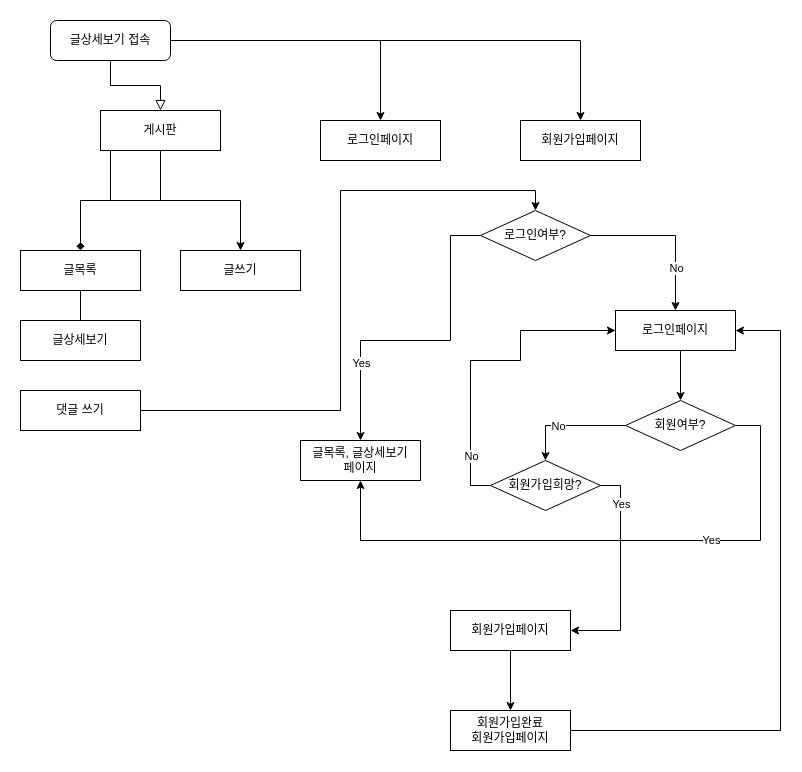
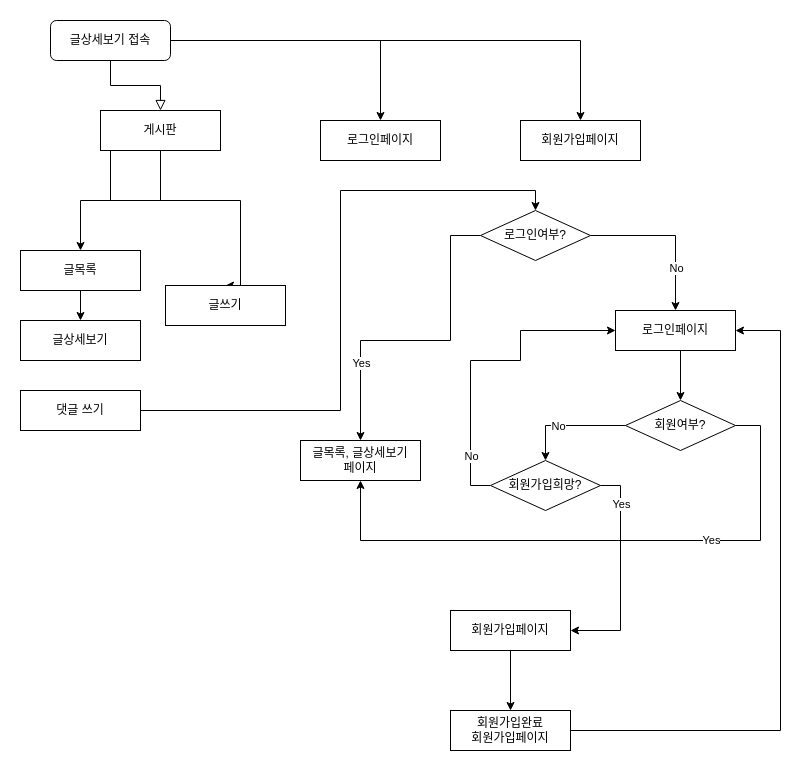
(81, 242) -> (81, 242)
(241, 271) -> (226, 306)
(81, 315) -> (81, 312)
